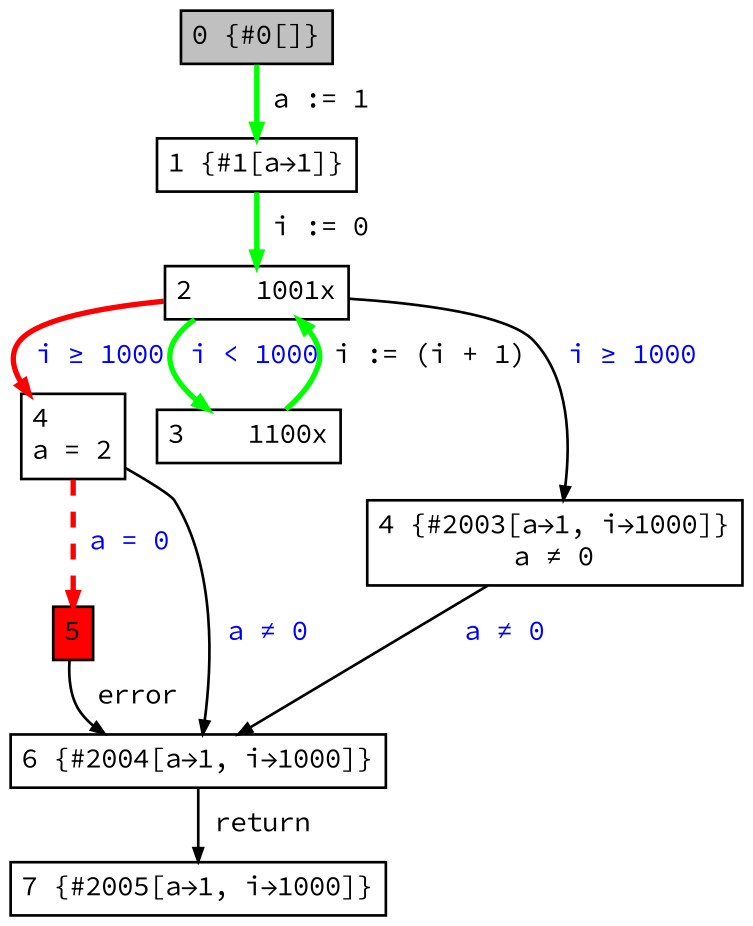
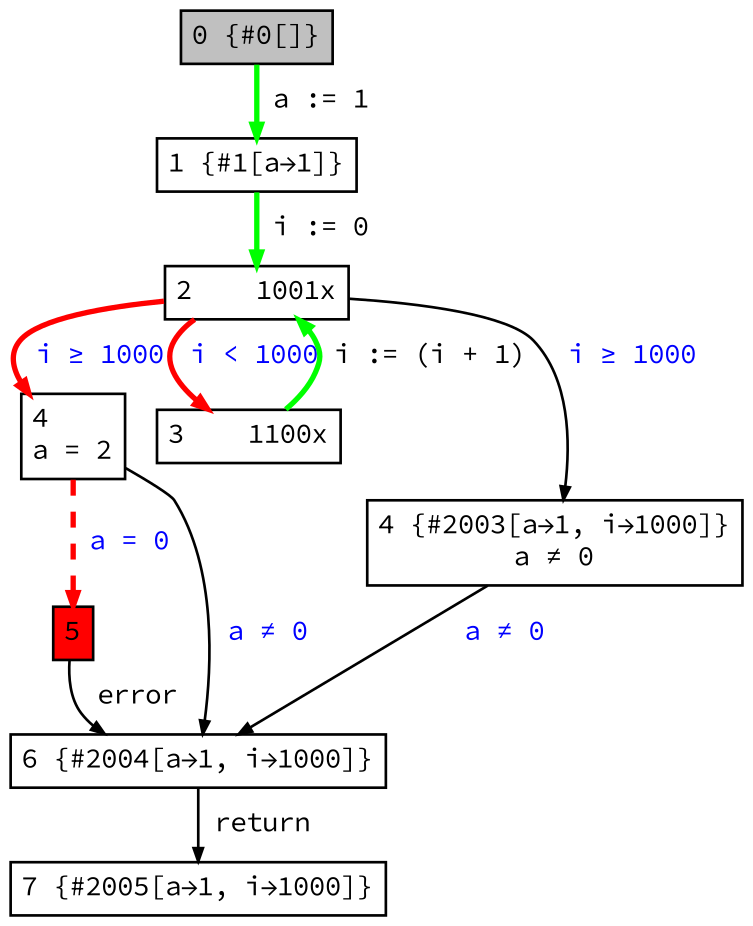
(170, 360) -> (170, 360)
